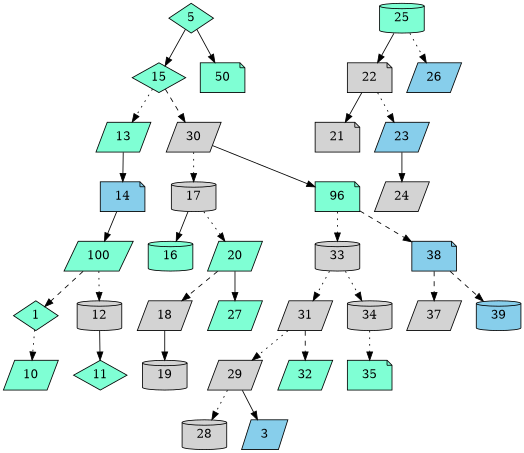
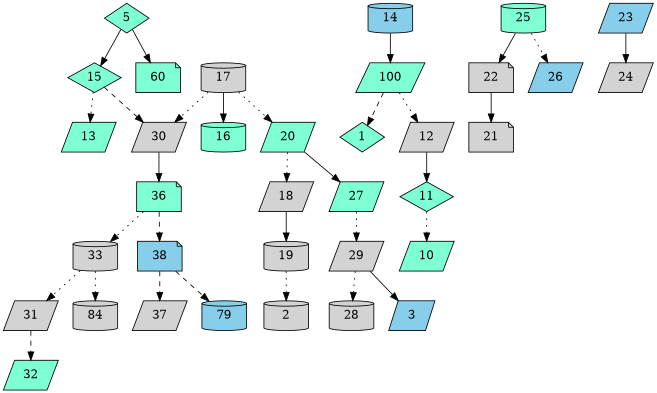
(223, 78) -> (158, 78)
(384, 104) -> none
(123, 163) -> none
(194, 163) -> (195, 104)
(123, 197) -> (390, 18)
(337, 197) -> (159, 197)
(203, 283) -> (287, 163)
(99, 316) -> (427, 137)
none -> (286, 316)
(370, 316) -> (95, 316)
(499, 316) -> (224, 316)
(34, 341) -> (427, 222)
(273, 343) -> (356, 222)
(370, 375) -> none
